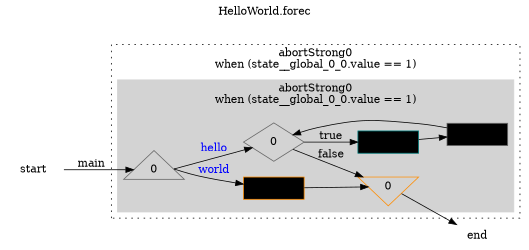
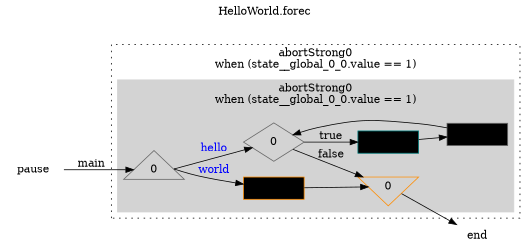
(33, 170) -> (33, 170)
